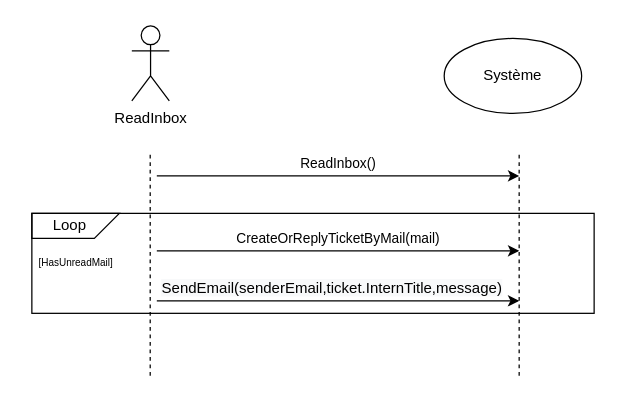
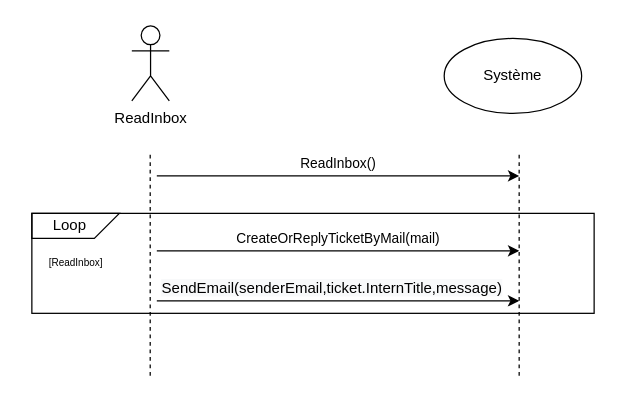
(76, 263) -> (76, 263)
